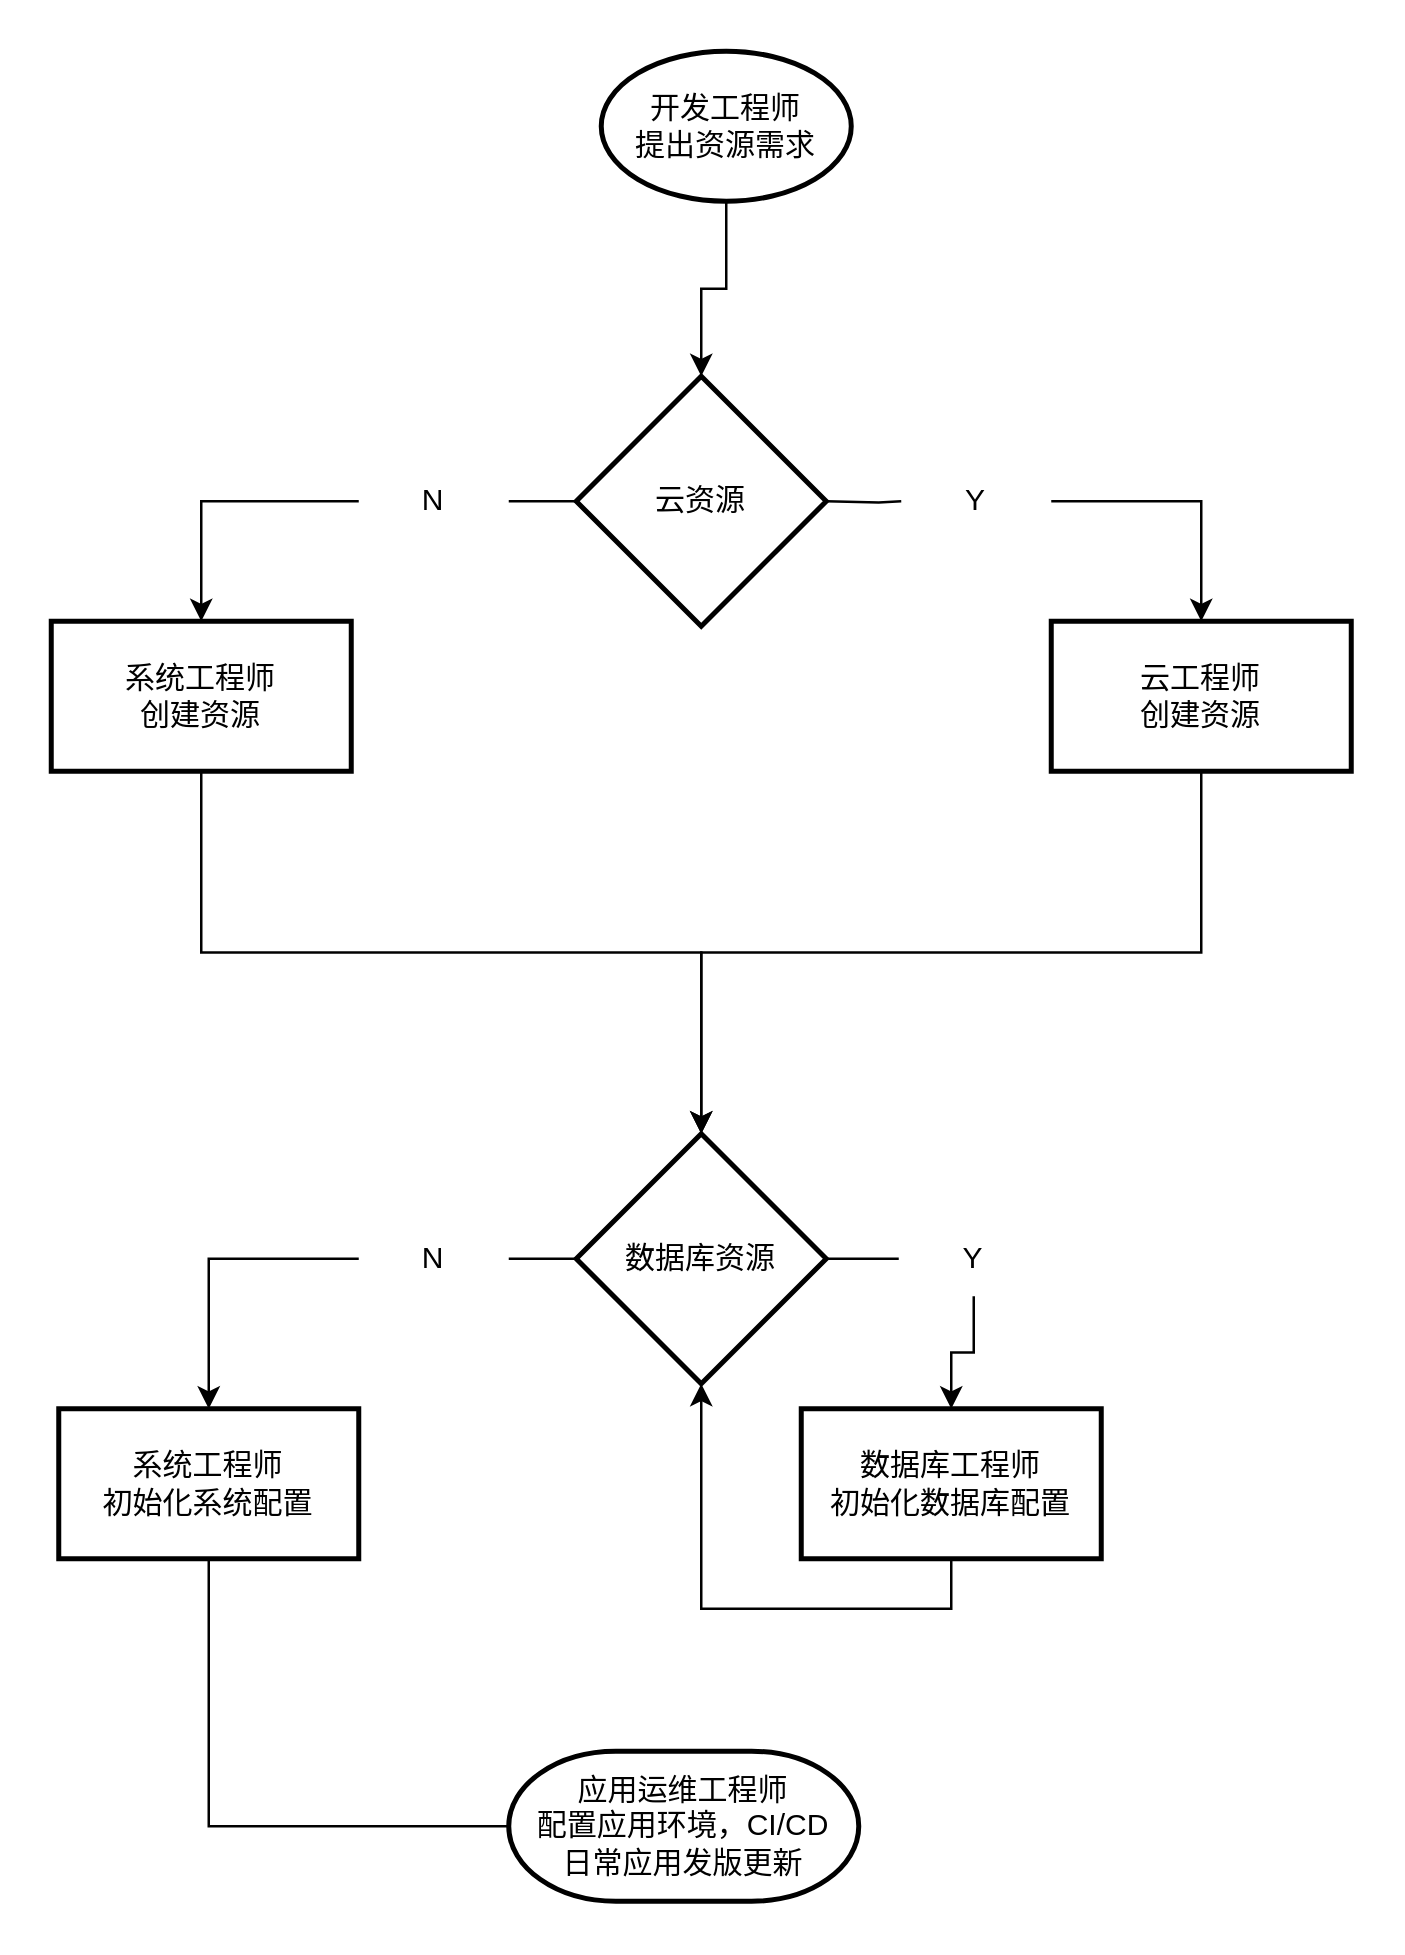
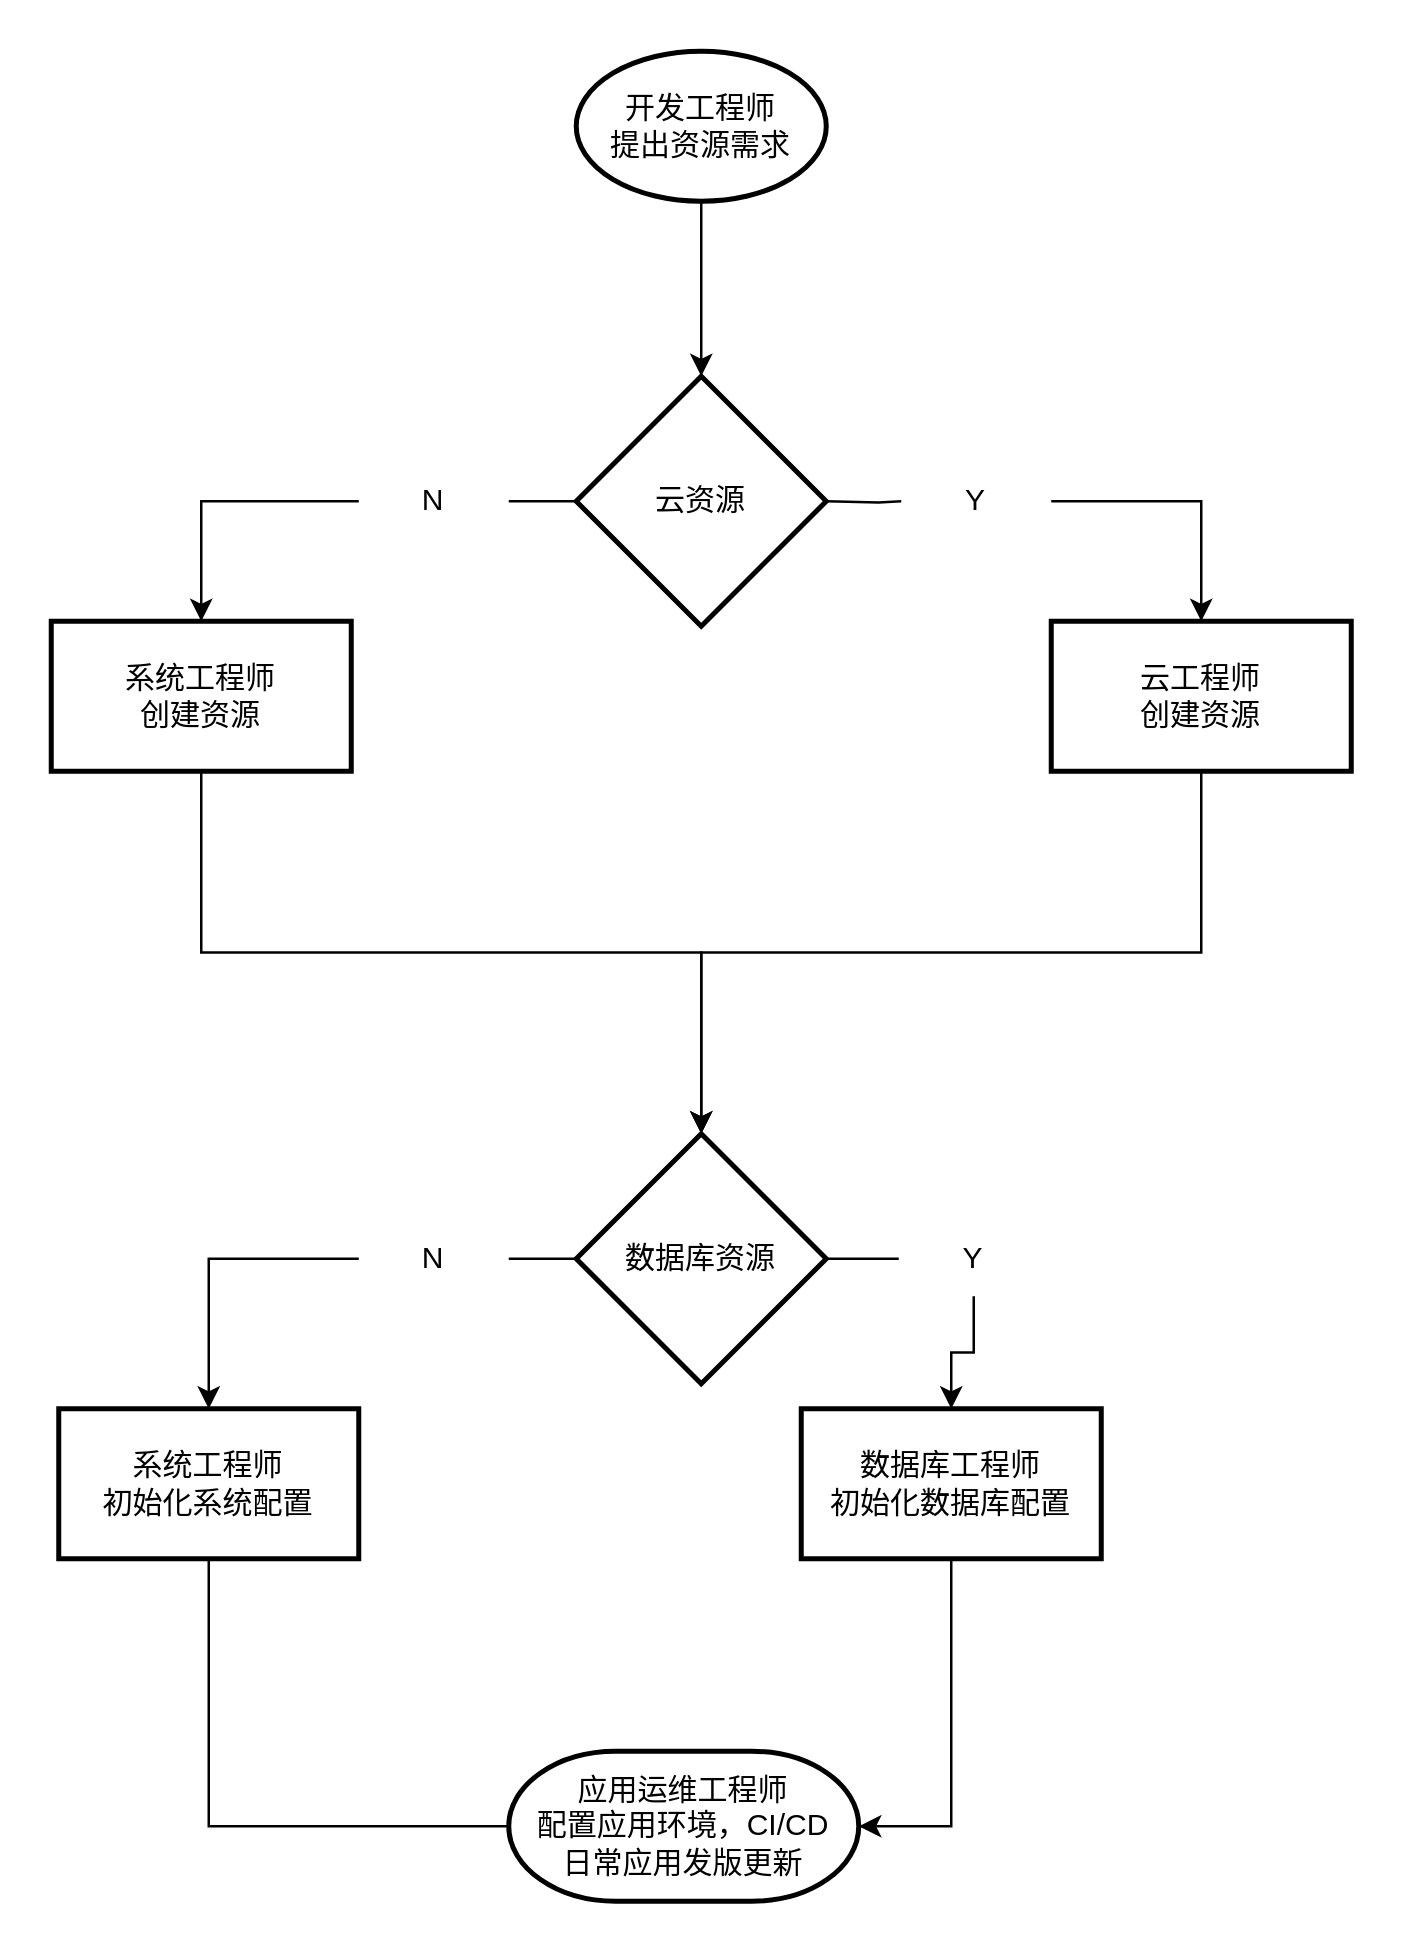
(726, 126) -> (701, 126)
(724, 1609) -> (951, 1753)
